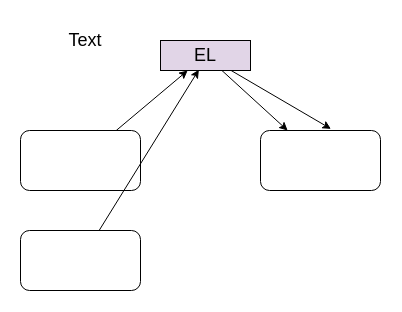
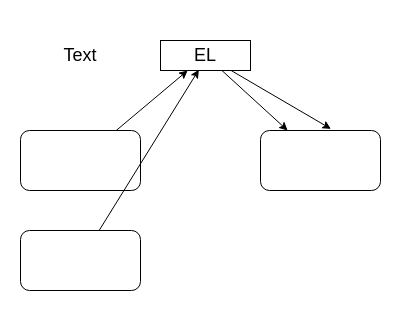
(86, 41) -> (81, 56)
(206, 56) -> (206, 56)
